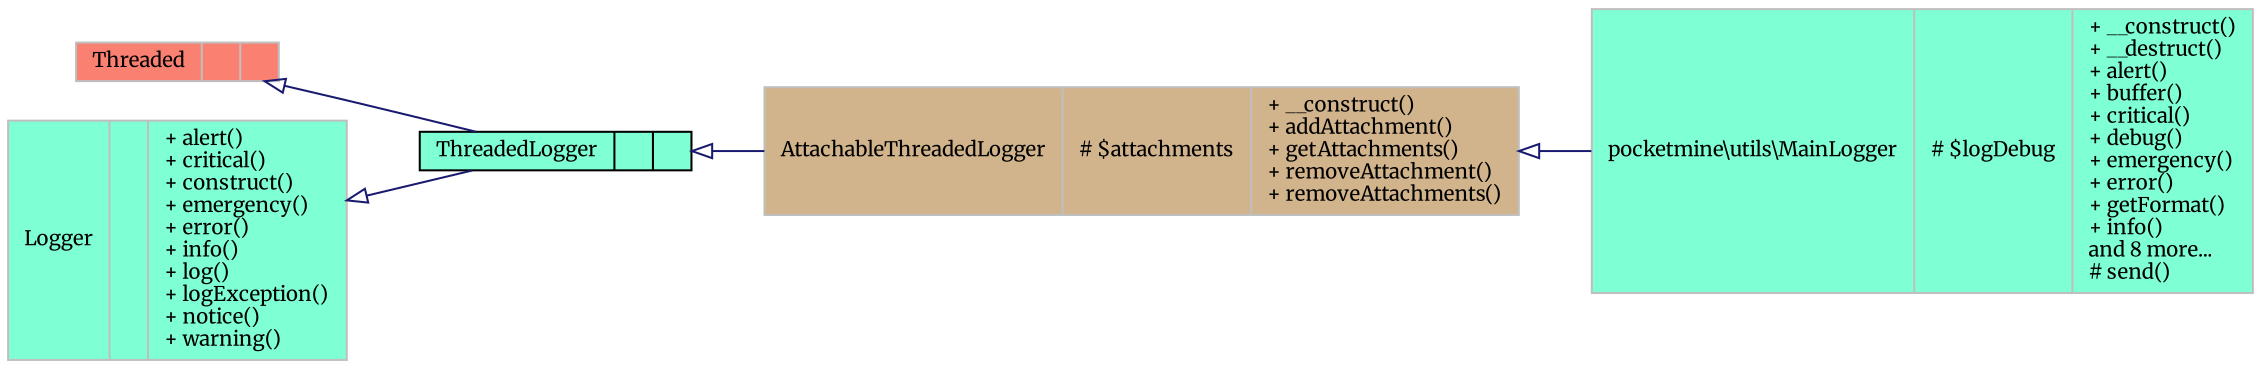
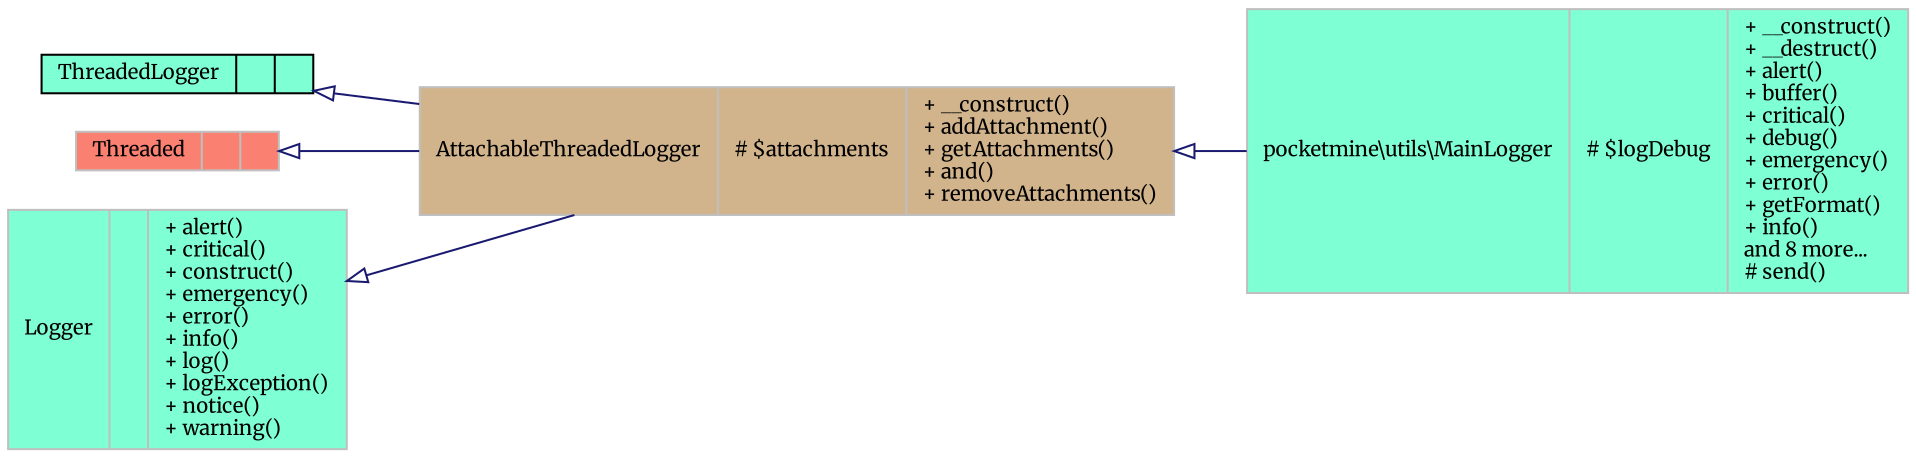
(381, 108) -> (359, 151)
(1381, 172) -> (959, 172)
(420, 183) -> (471, 245)
